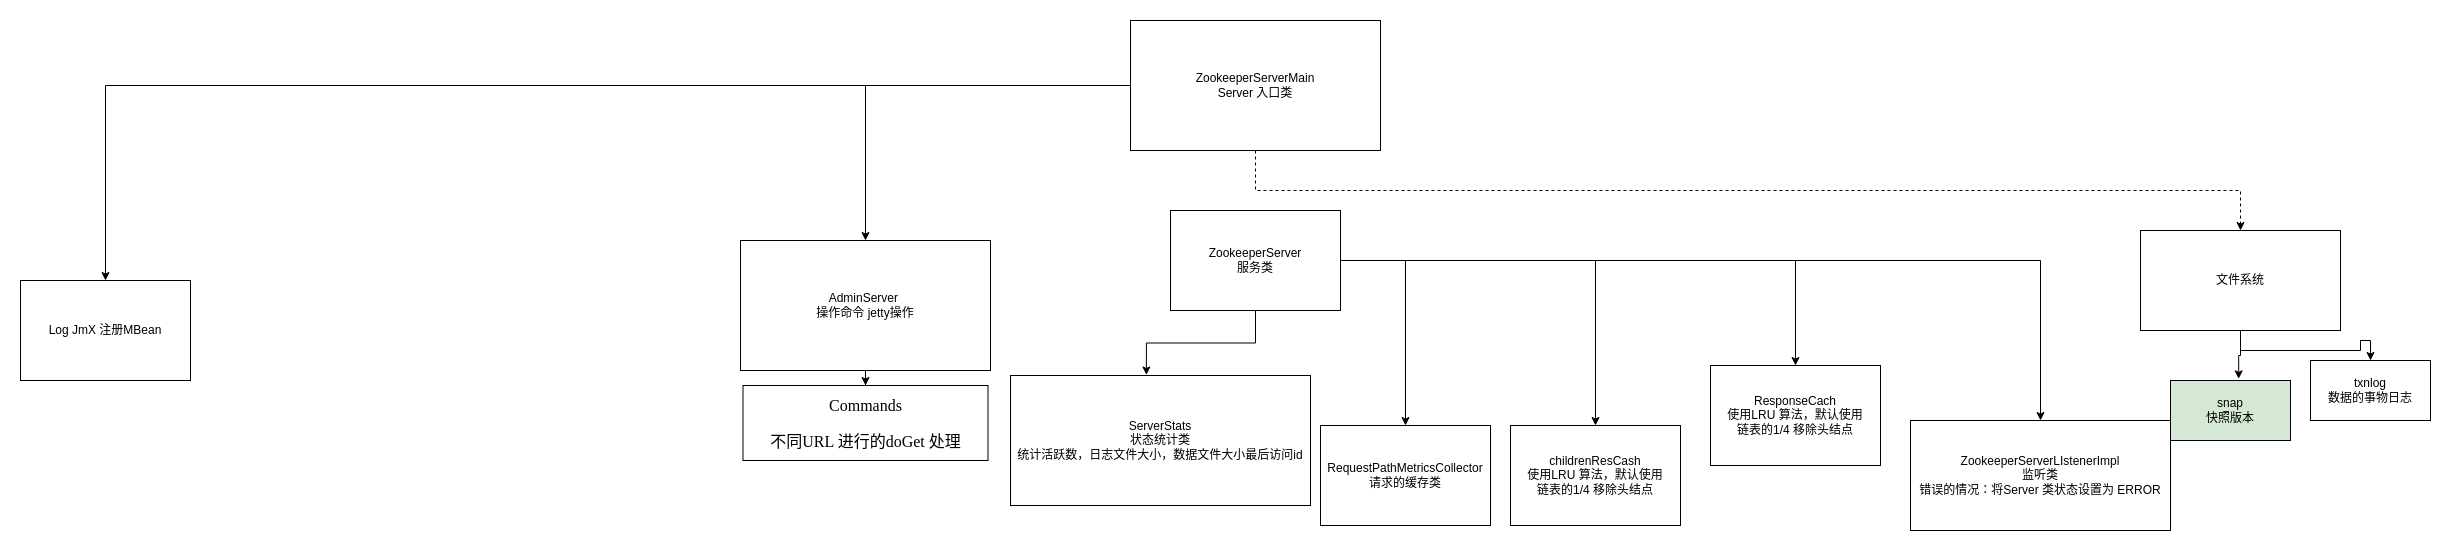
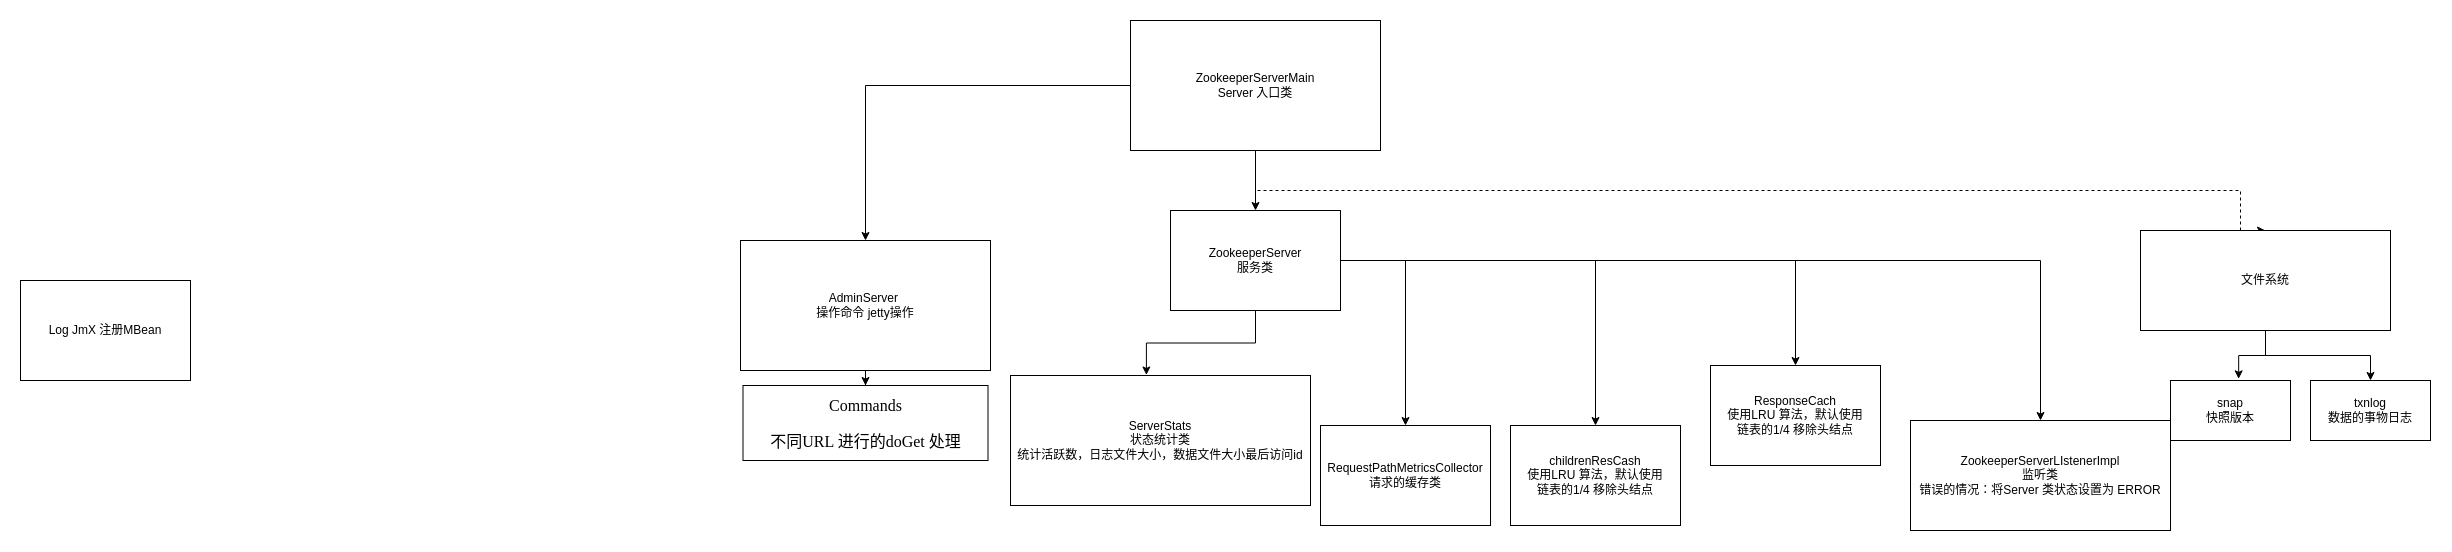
(391, 86) -> (1256, 198)
(2241, 281) -> (2266, 281)
(2371, 391) -> (2371, 411)
(2231, 411) -> (2231, 411)
